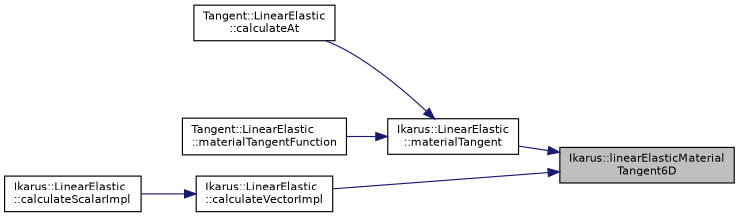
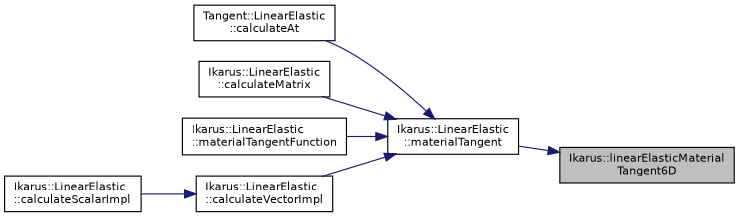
none -> (264, 79)
(264, 137) -> (264, 137)
(441, 181) -> (353, 167)
